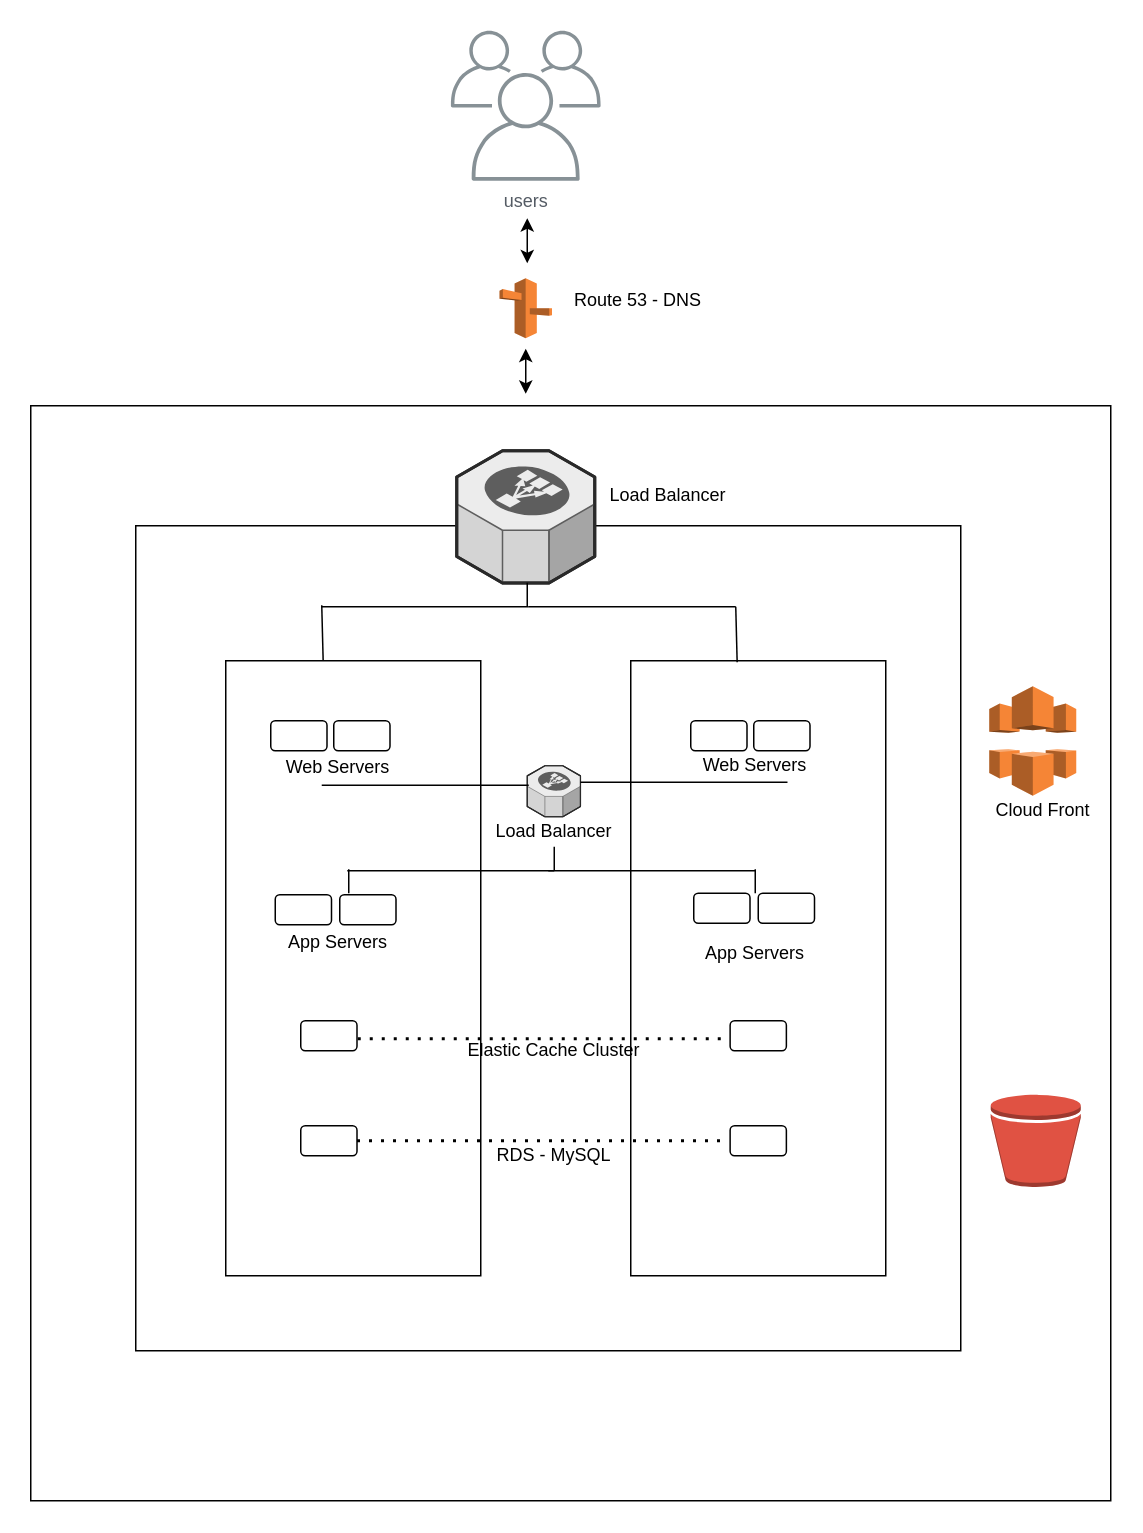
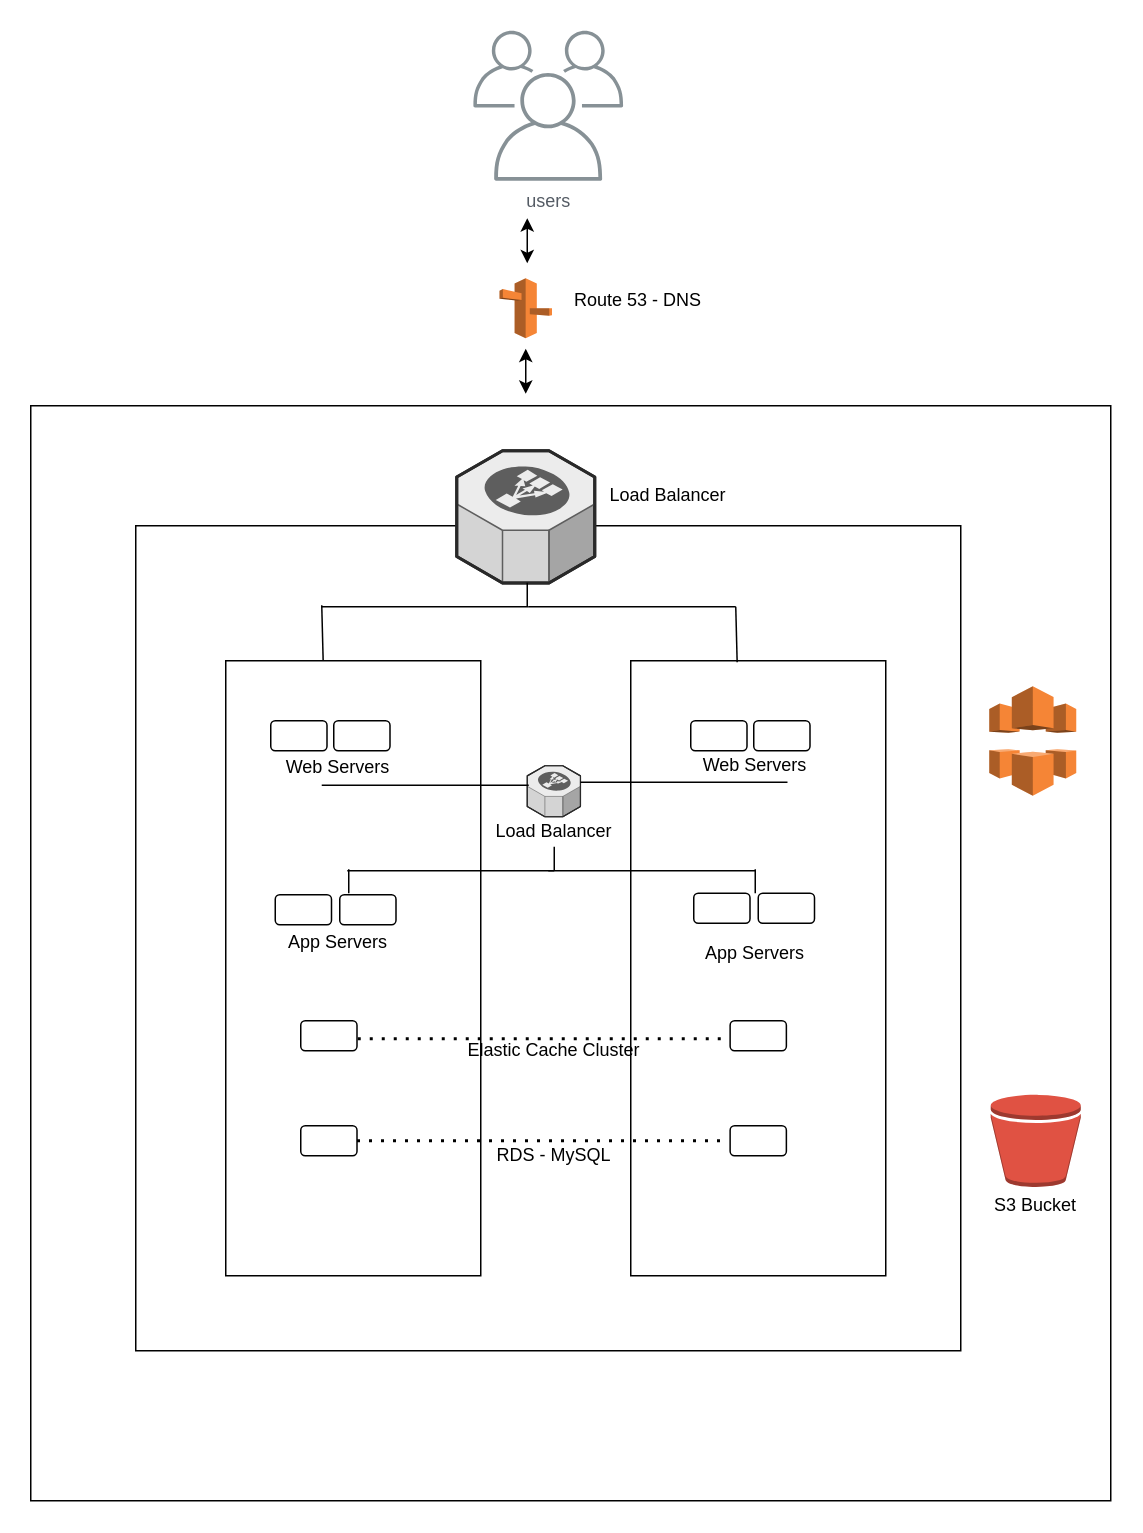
(526, 106) -> (548, 106)
(1043, 811) -> none
none -> (1036, 1205)
